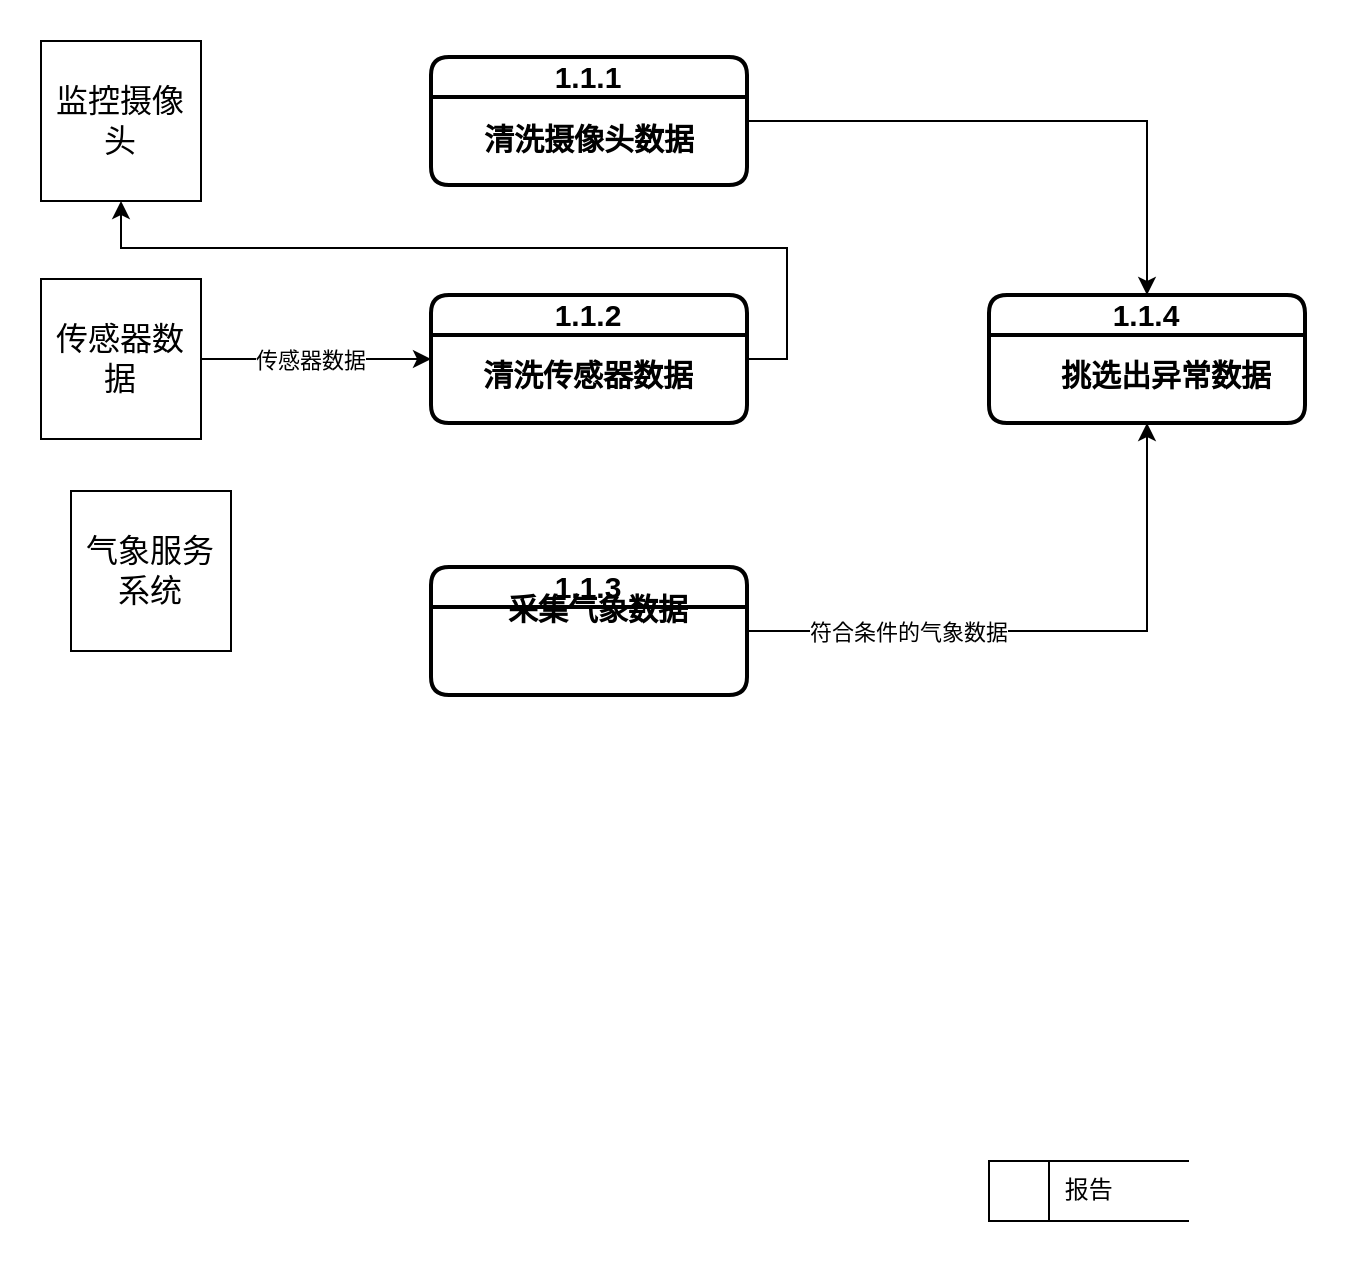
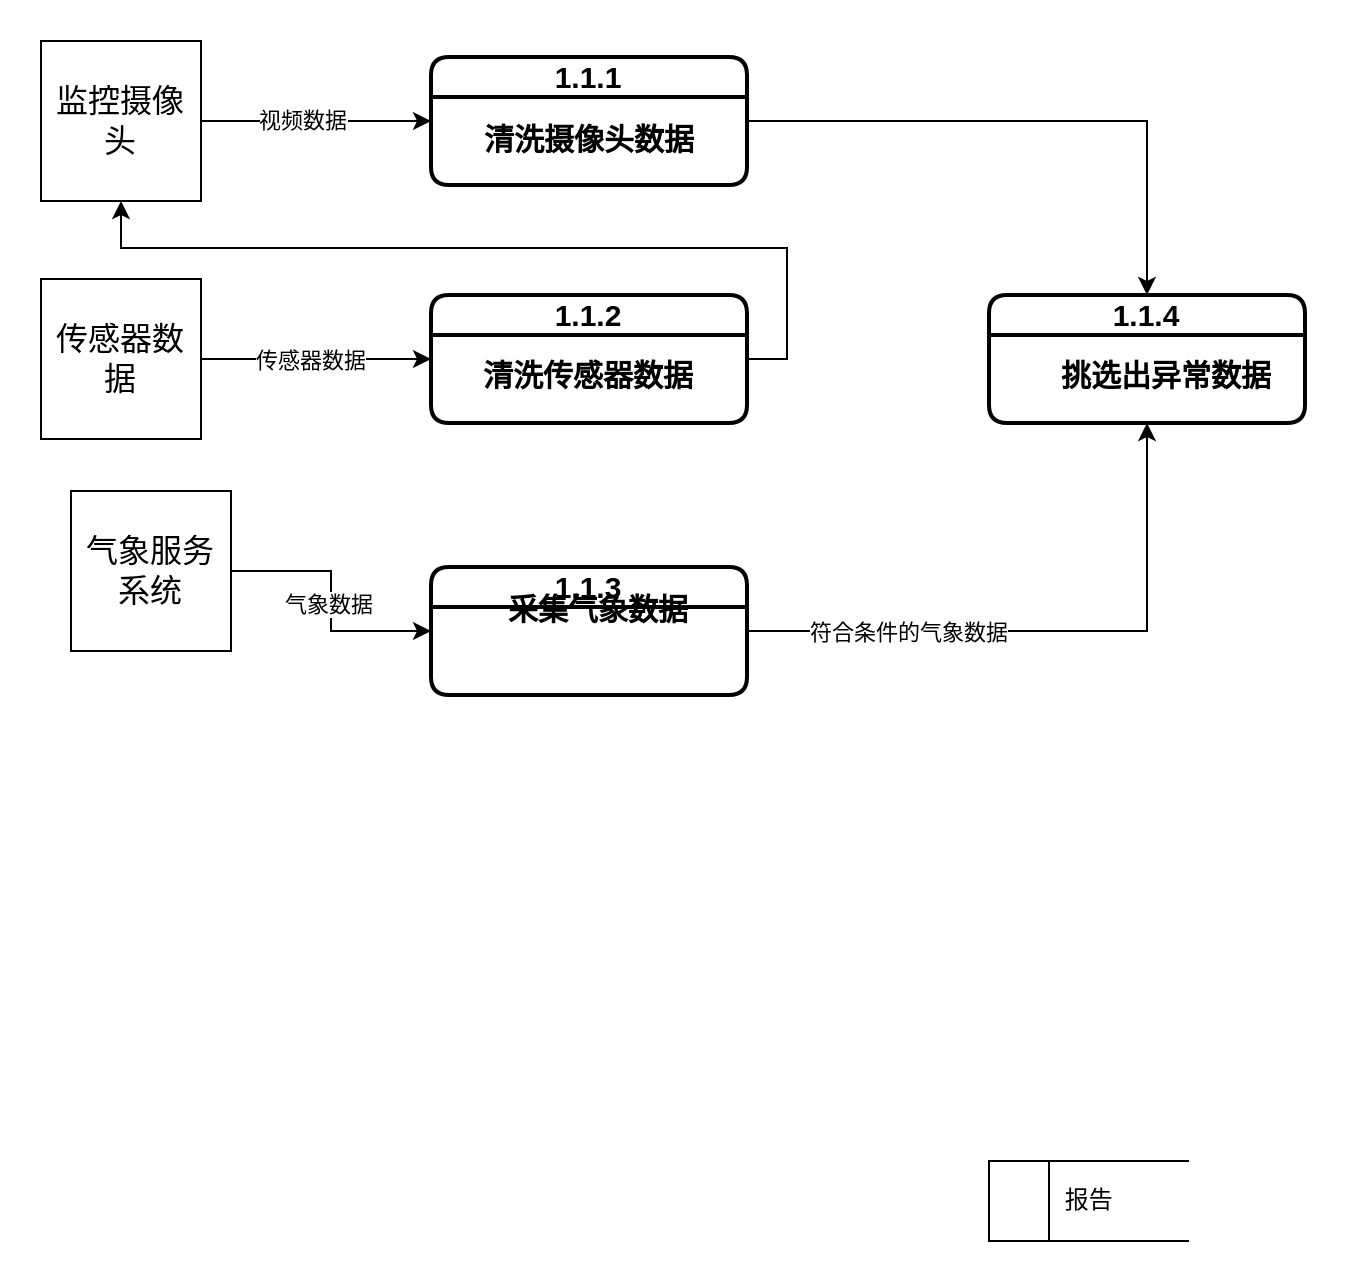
none -> (309, 121)
none -> (331, 594)
(1089, 1191) -> (1089, 1201)
